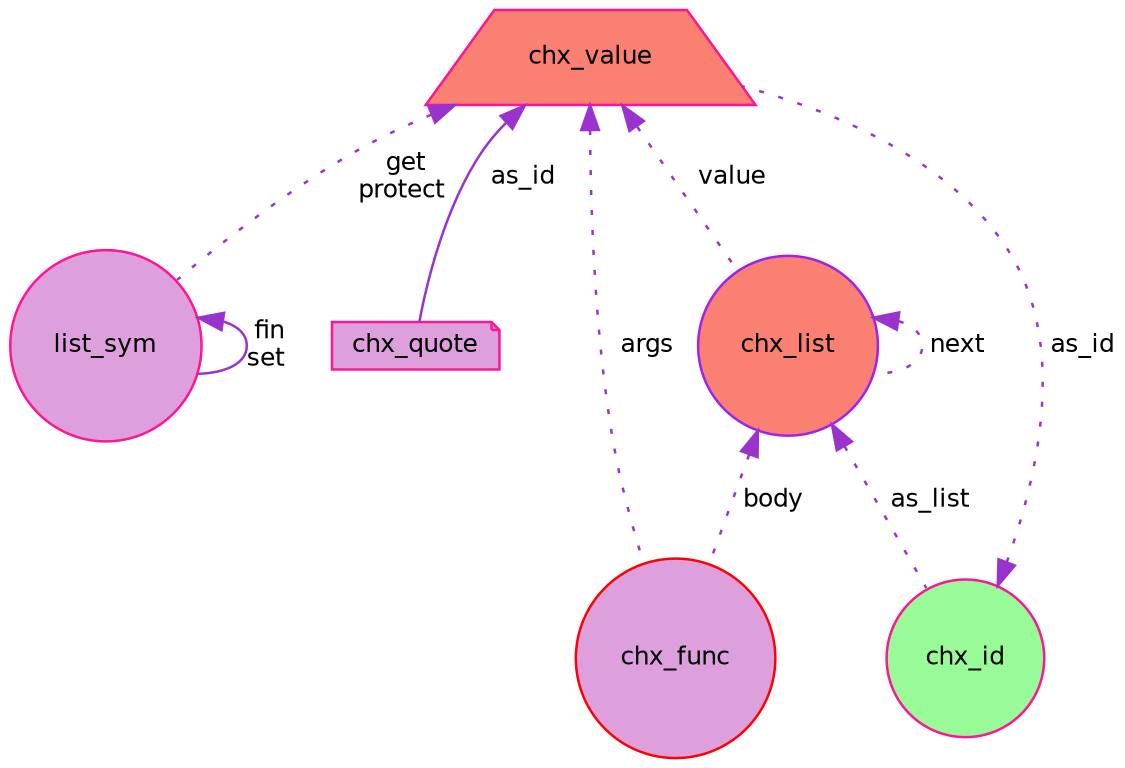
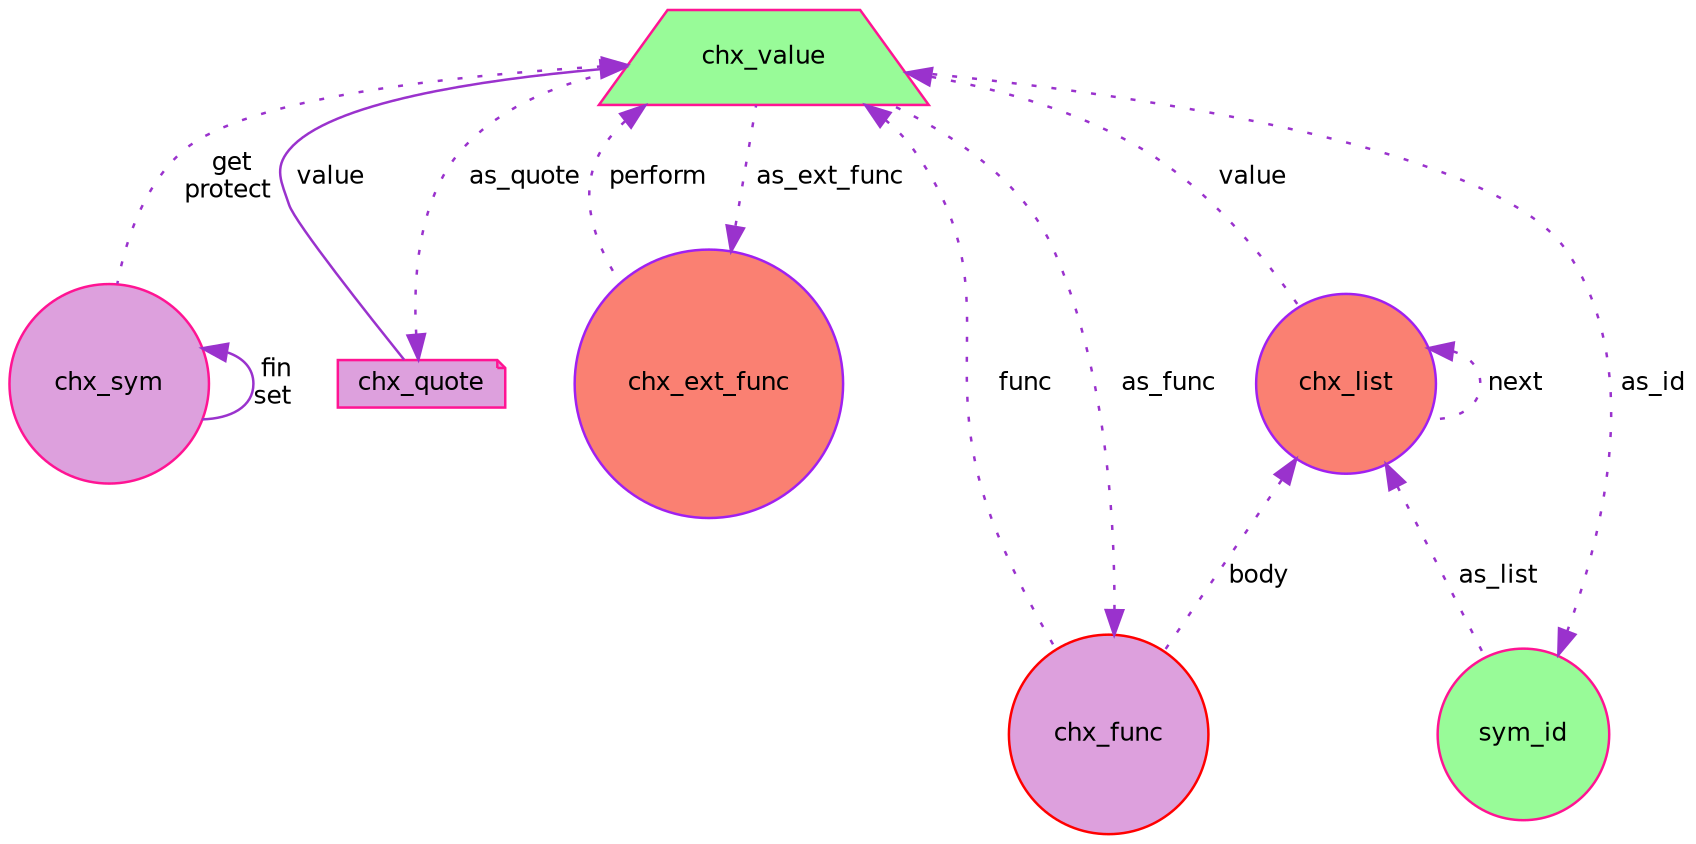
(591, 57) -> (764, 57)
none -> (458, 154)
(519, 177) -> (328, 177)
none -> (1078, 318)
(106, 346) -> (109, 384)
(644, 346) -> (1022, 384)
none -> (709, 384)
(965, 658) -> (1523, 734)
